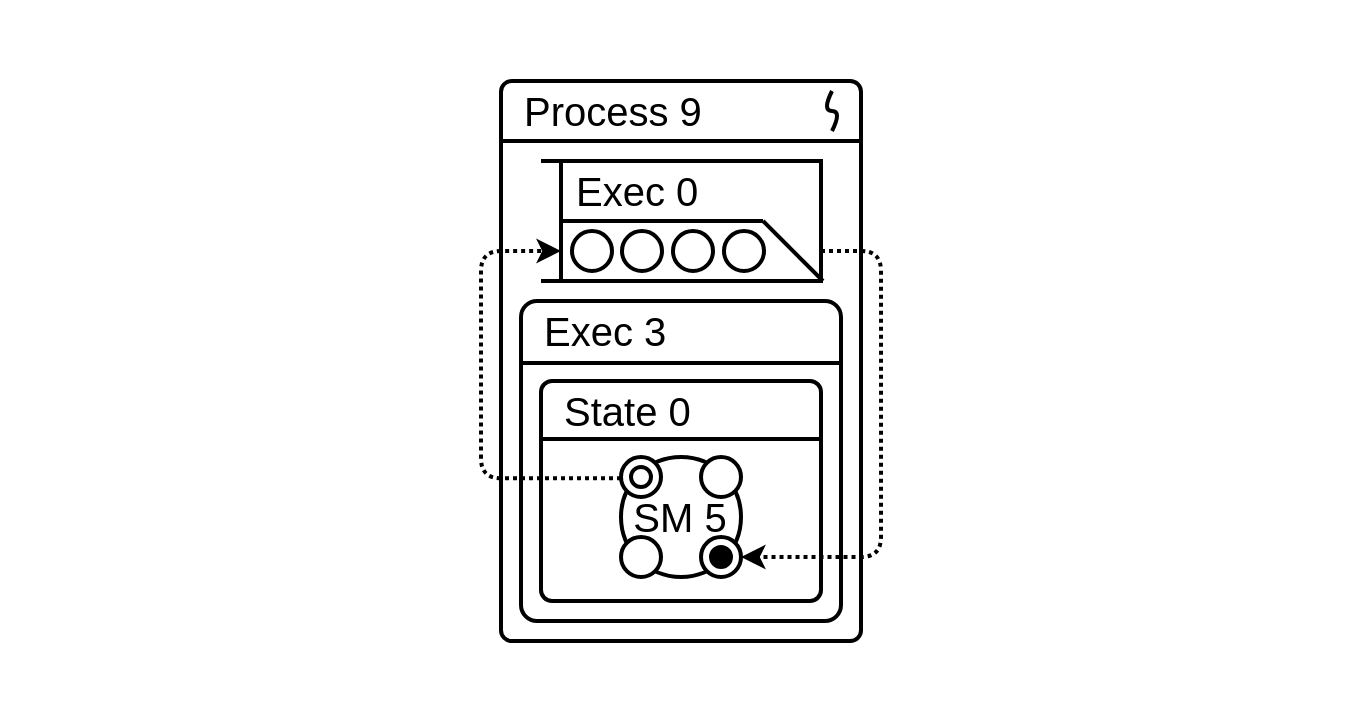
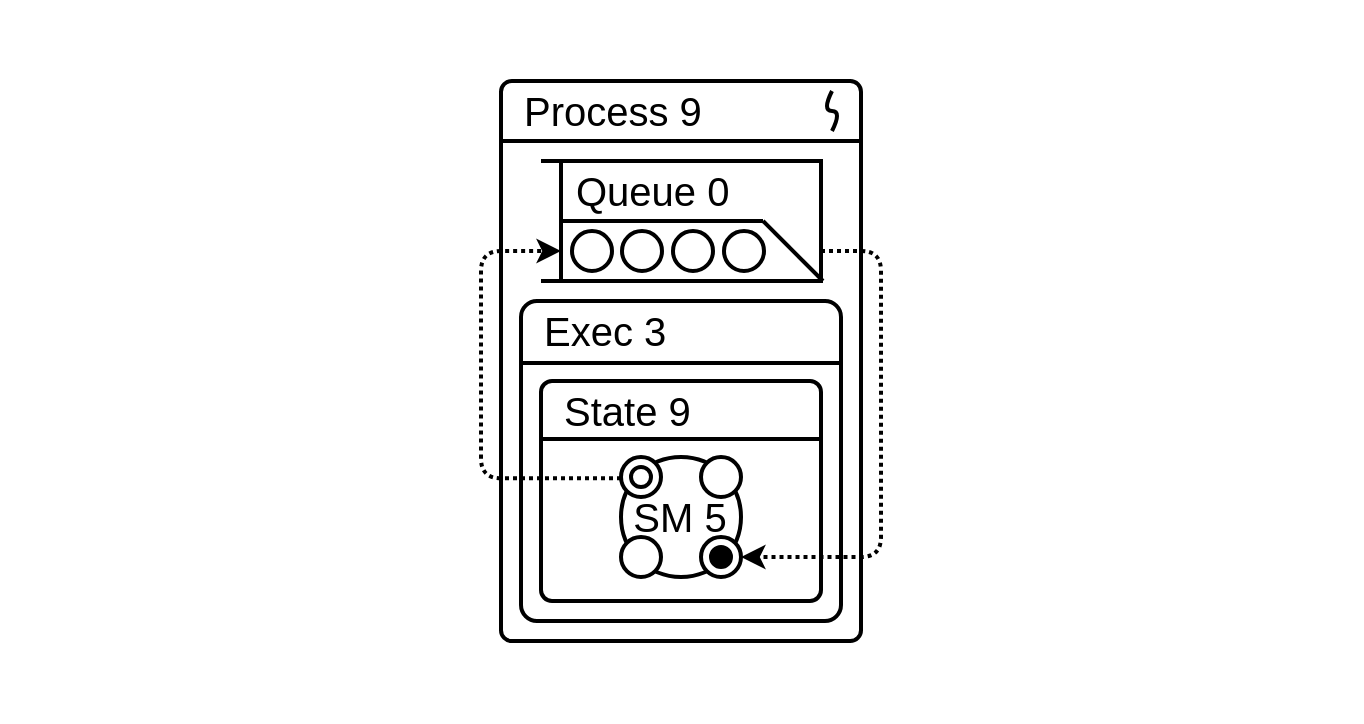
(639, 191) -> (650, 191)
(638, 411) -> (638, 411)
